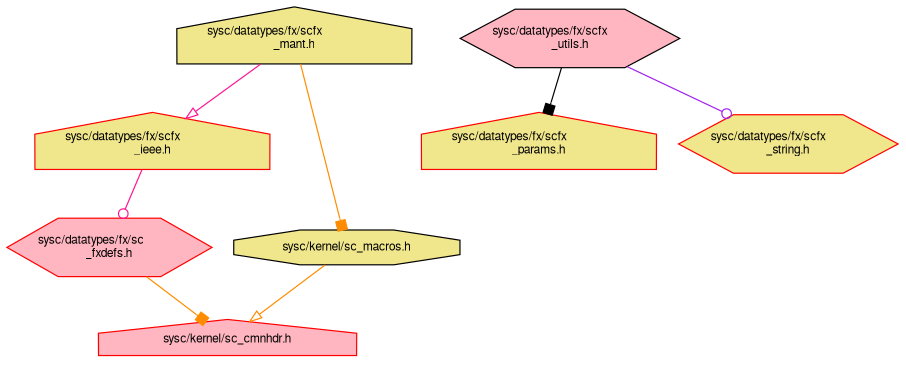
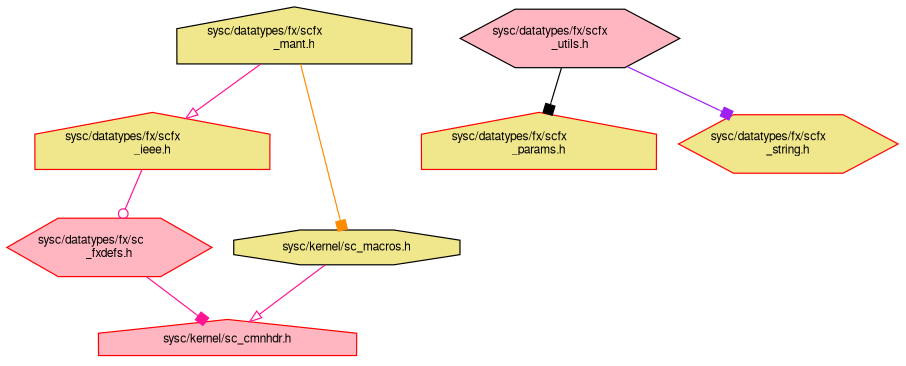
(675, 89) -> (674, 89)
(292, 290) -> (292, 290)
(171, 296) -> (171, 296)
